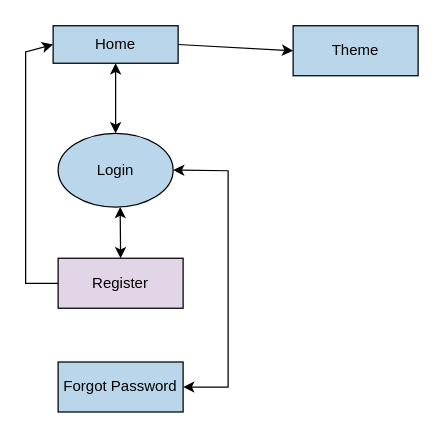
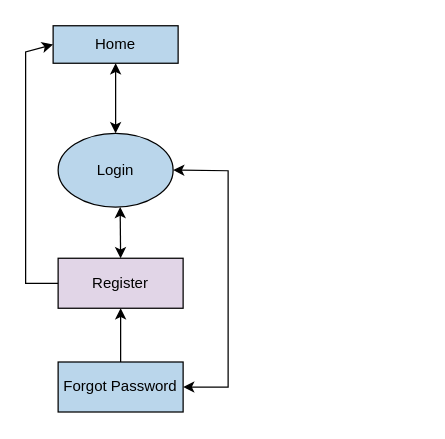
(231, 47) -> none
(356, 51) -> none
none -> (121, 339)
